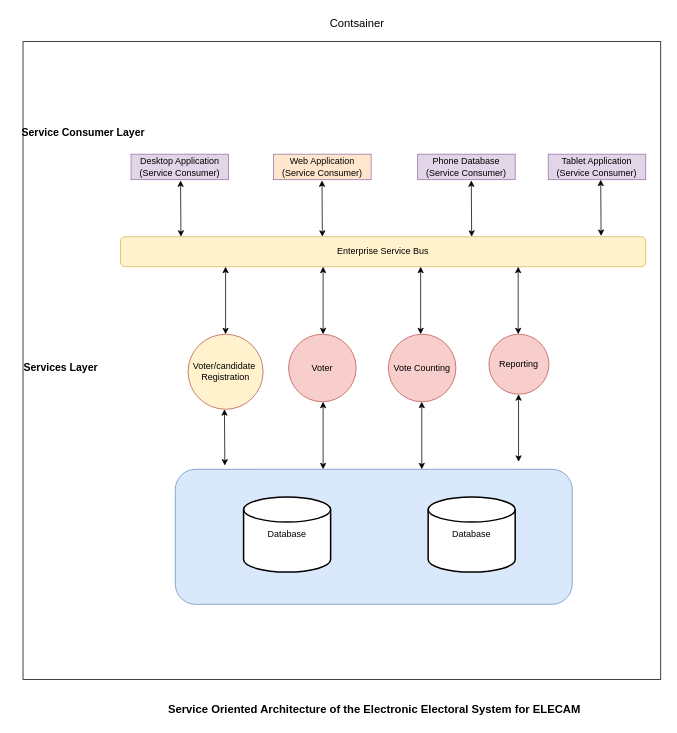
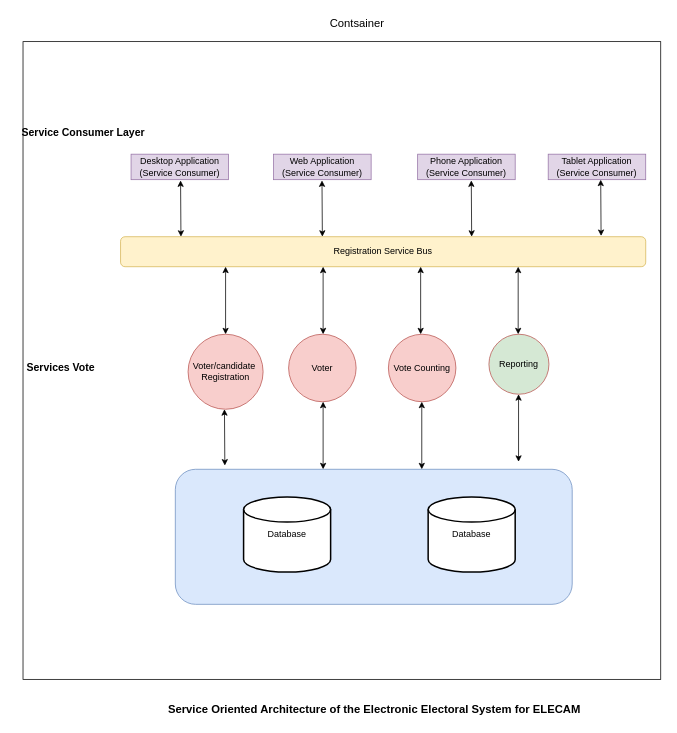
(322, 167) -> (322, 167)
(466, 167) -> (466, 167)
(383, 252) -> (383, 252)
(519, 364) -> (519, 364)
(61, 368) -> (61, 368)
(225, 372) -> (225, 372)
